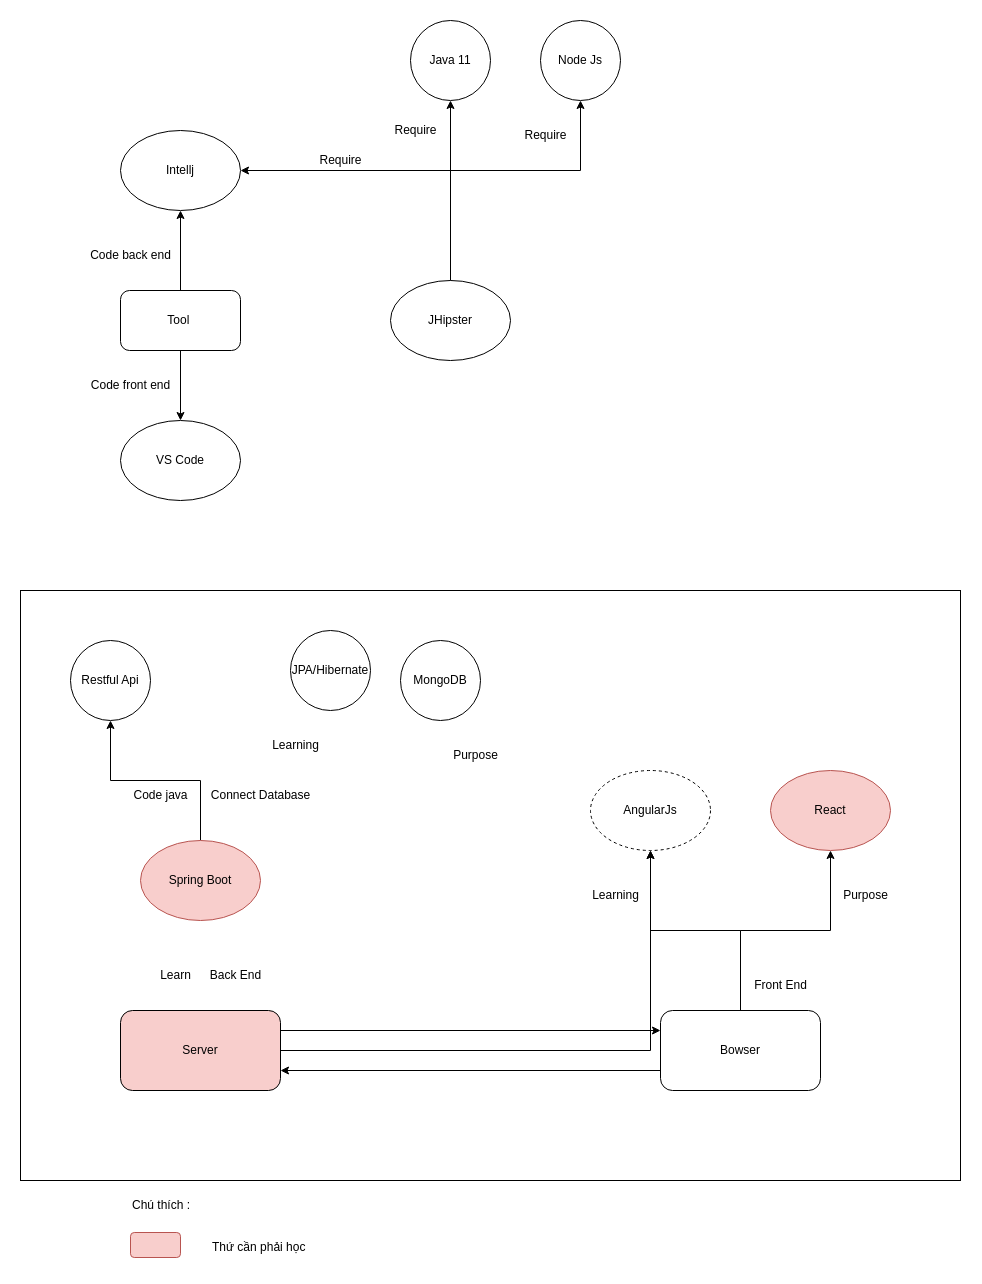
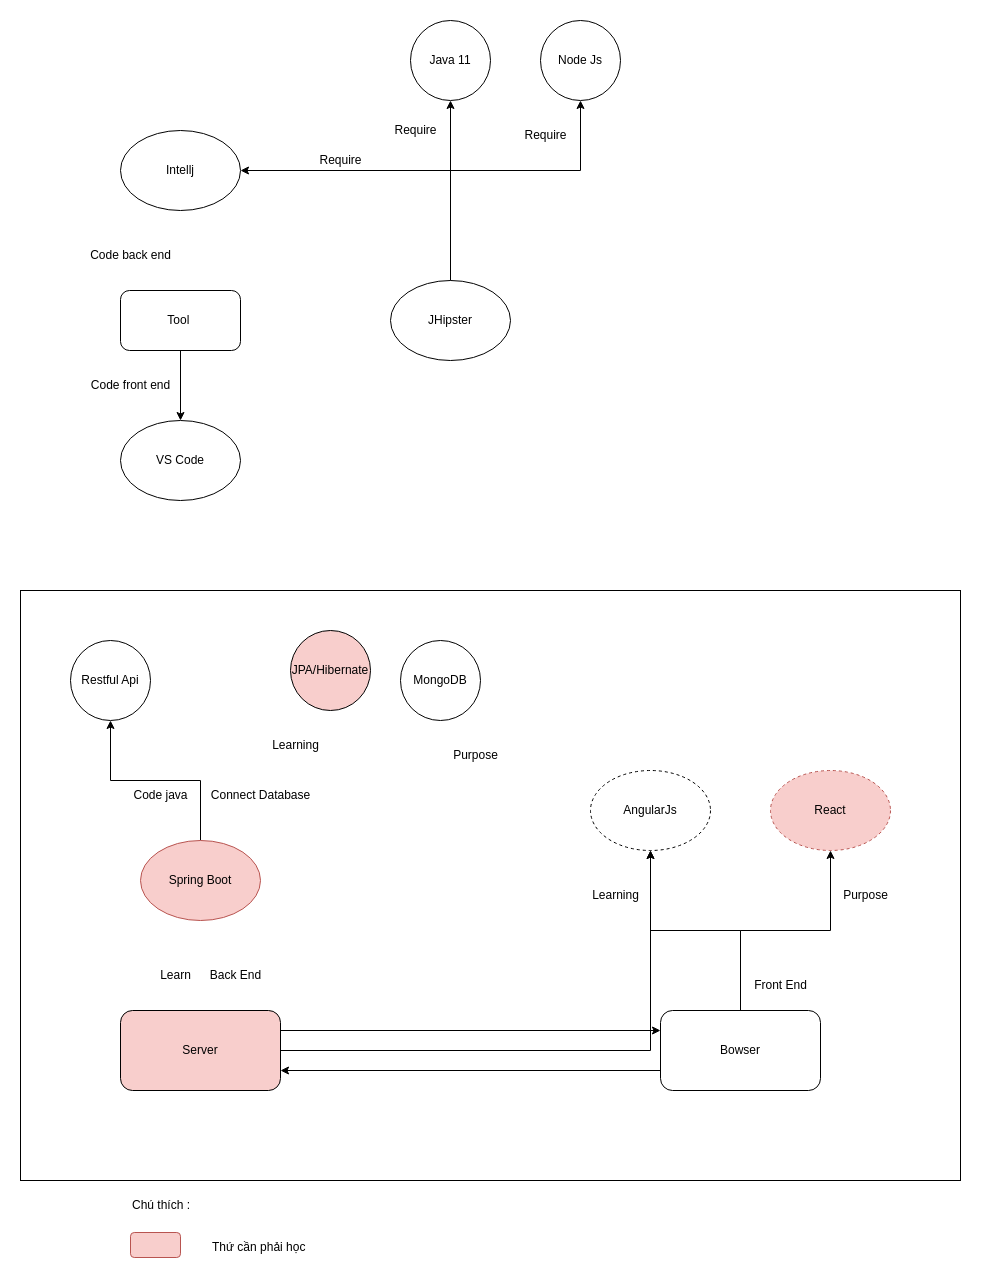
(181, 254) -> none
(331, 671) -> (331, 671)
(831, 811) -> (831, 811)
